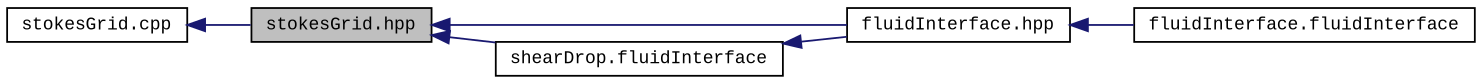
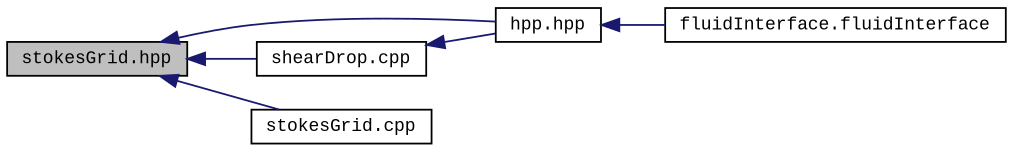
(228, 25) -> (228, 95)
(959, 25) -> (548, 25)
(639, 59) -> (342, 59)
